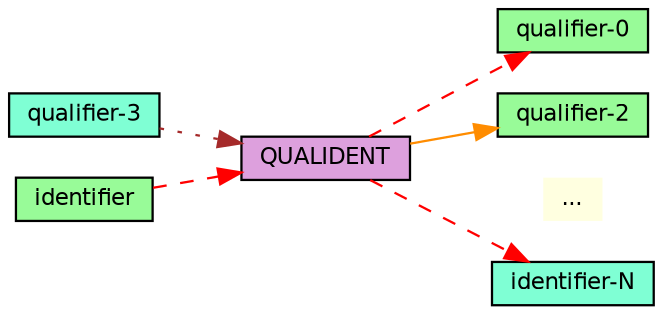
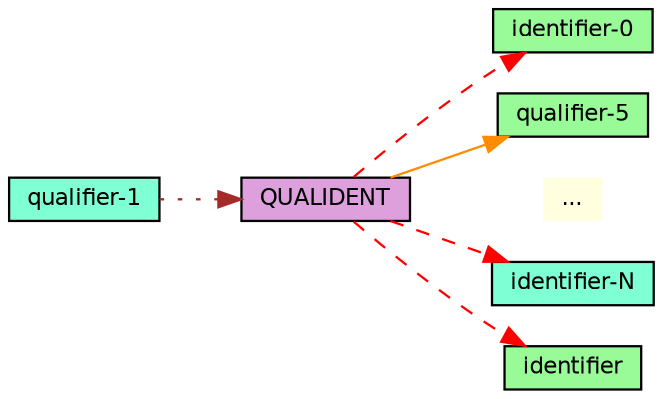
(573, 31) -> (573, 31)
(84, 115) -> (84, 199)
(573, 115) -> (573, 115)
(186, 182) -> (427, 281)
